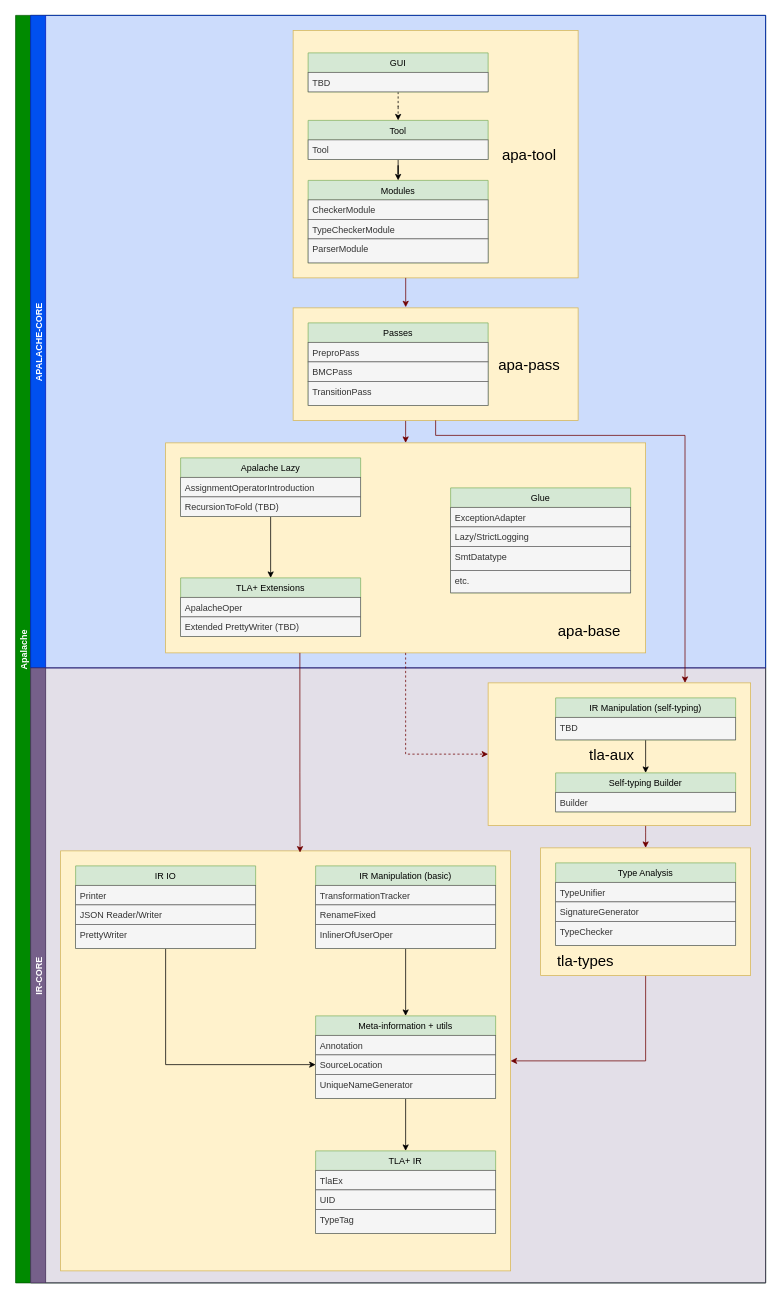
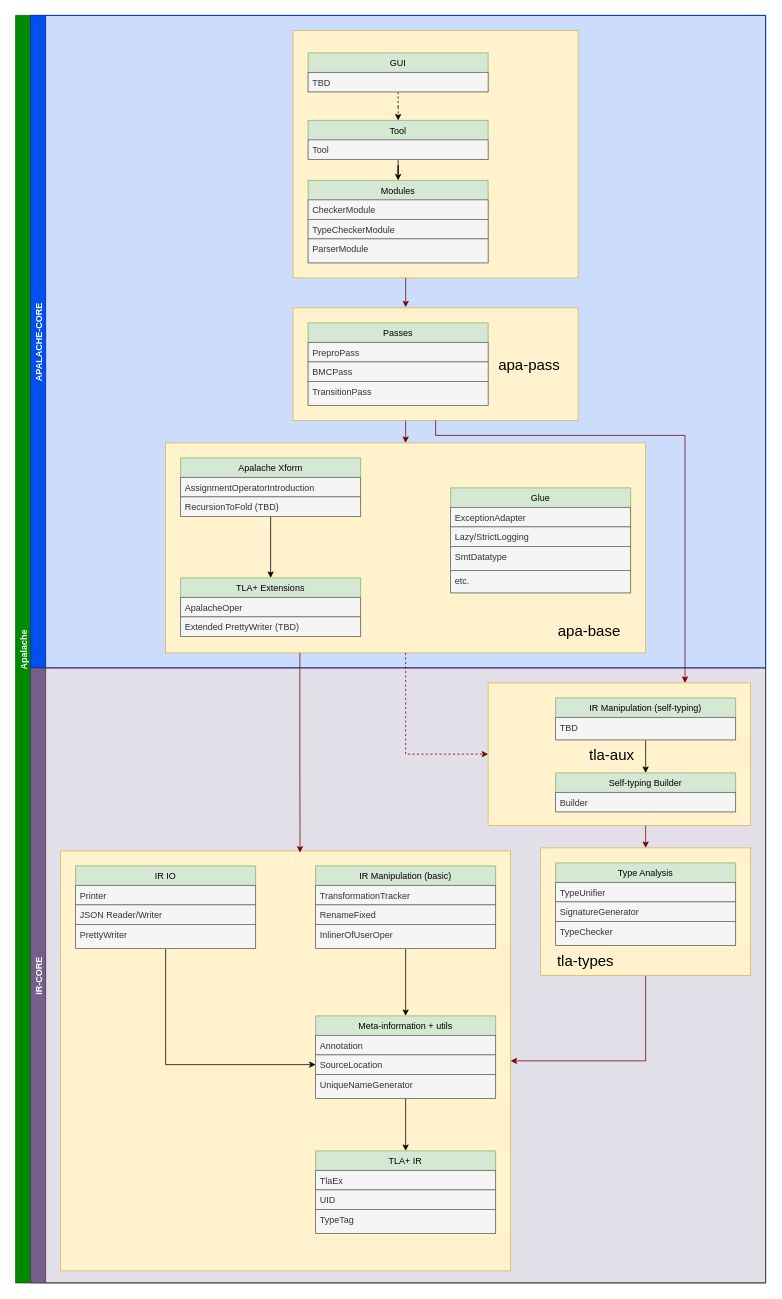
(529, 154) -> none
(270, 468) -> (270, 468)
